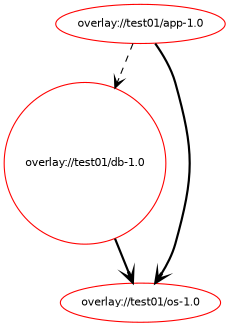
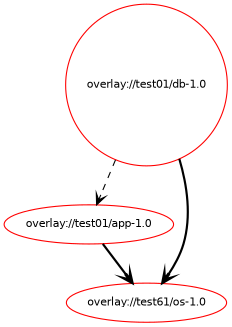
(126, 61) -> (108, 177)
(140, 303) -> (146, 303)
